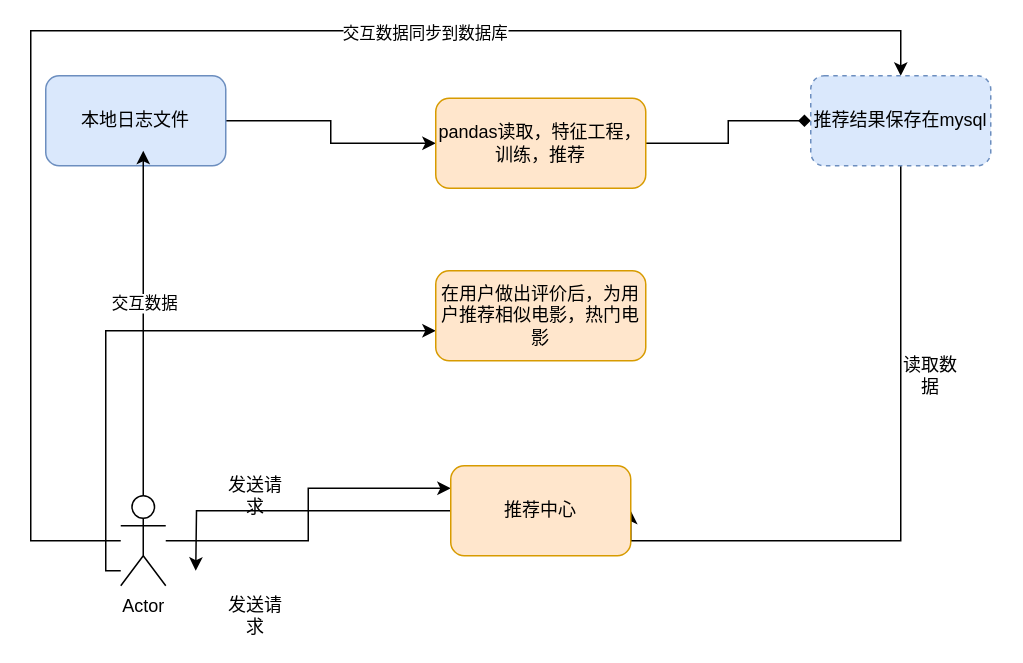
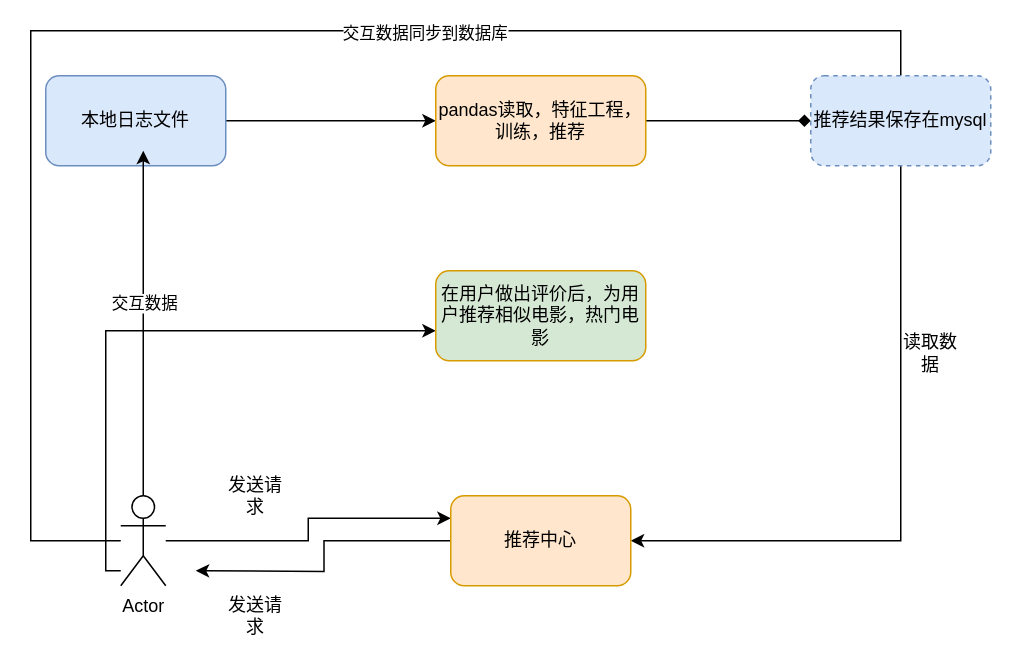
(901, 64) -> (901, 68)
(541, 143) -> (541, 121)
(541, 316) -> (541, 316)
(931, 376) -> (931, 353)
(541, 511) -> (541, 541)
